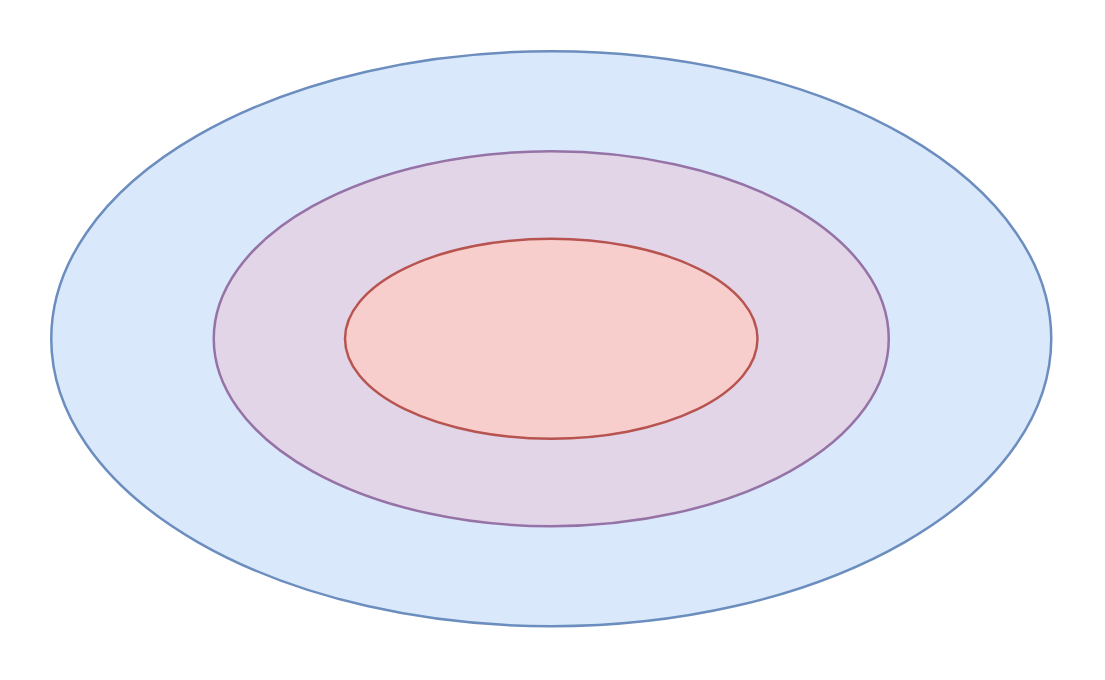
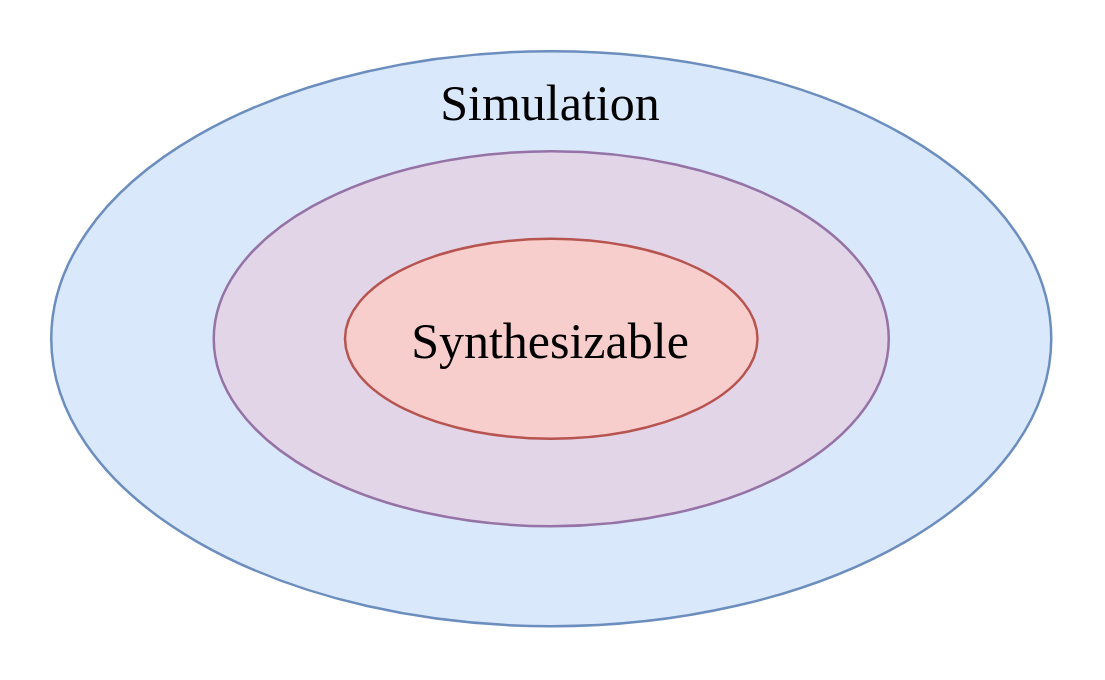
none -> (551, 101)
none -> (551, 339)
